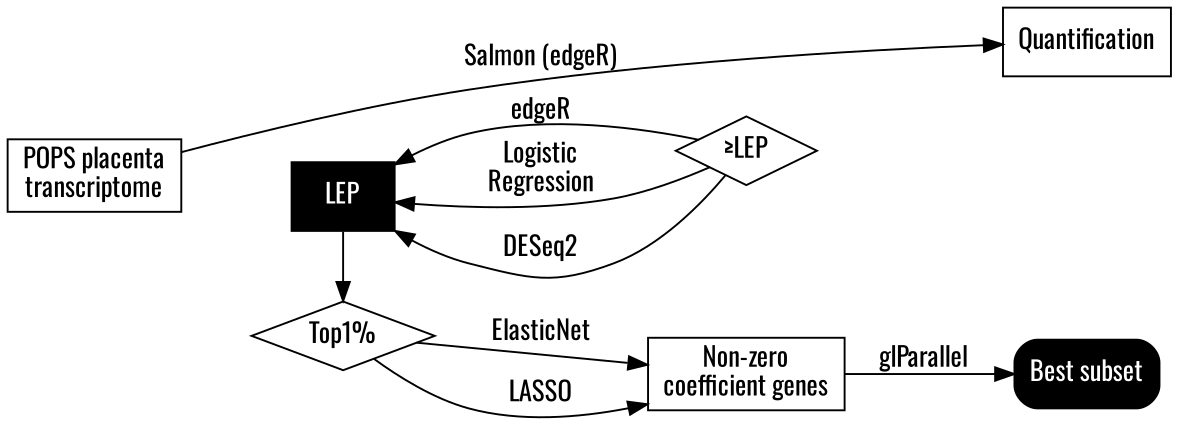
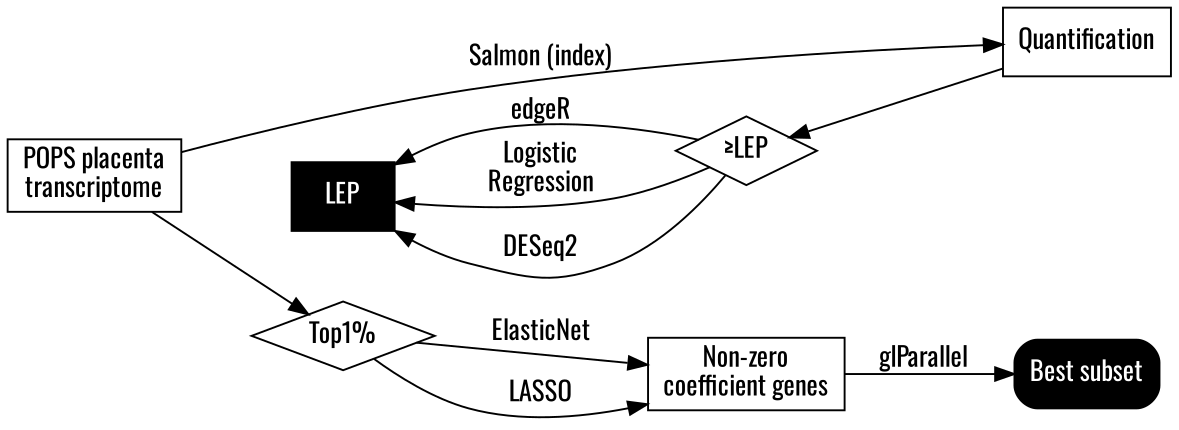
(541, 58) -> (541, 58)
none -> (906, 100)
(343, 257) -> (222, 258)
